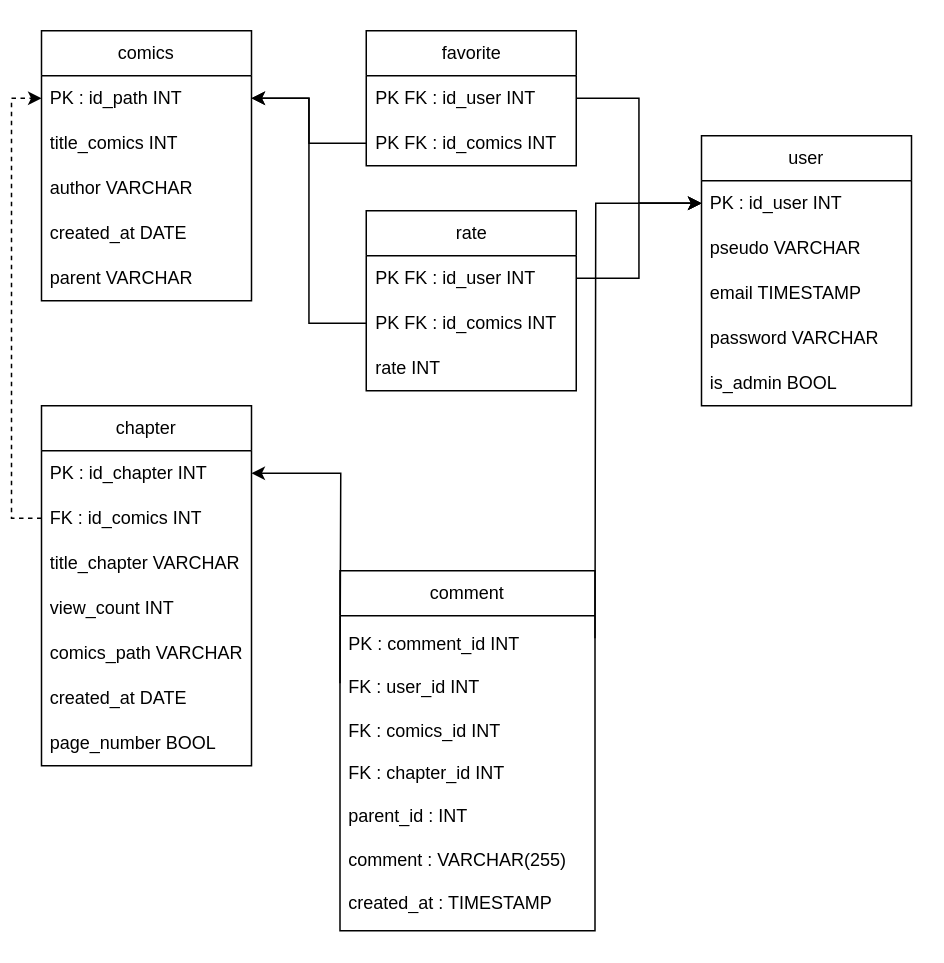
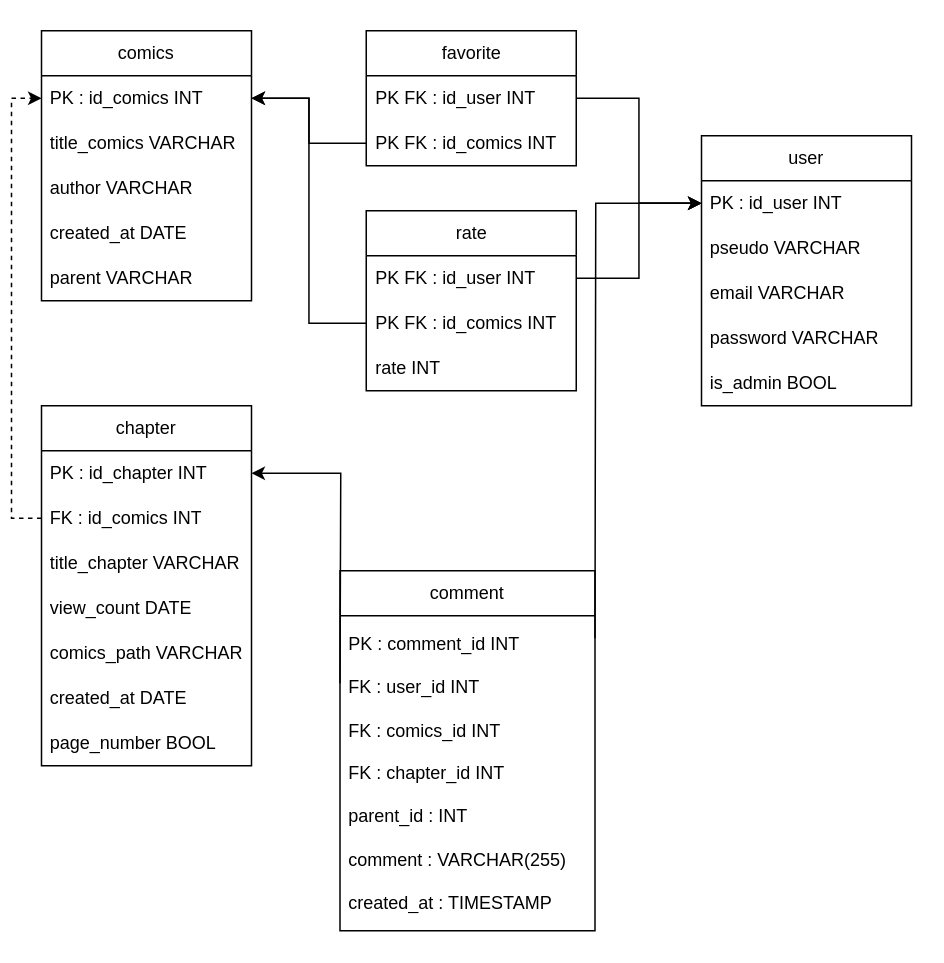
(119, 98) -> (127, 98)
(122, 143) -> (142, 143)
(779, 293) -> (769, 293)
(116, 608) -> (121, 608)
